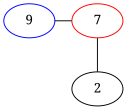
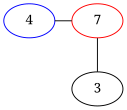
(29, 21) -> (29, 21)
(97, 89) -> (97, 89)
